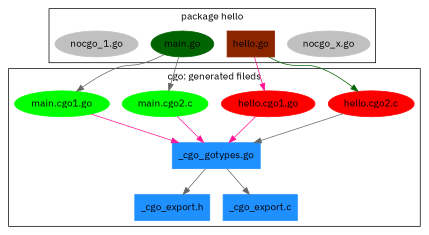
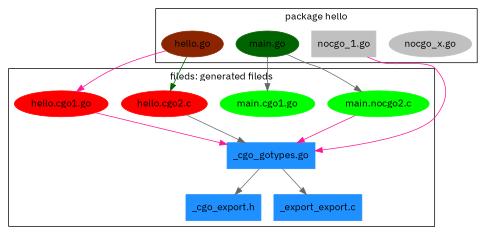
(97, 44) -> (344, 44)
(251, 44) -> (192, 44)
(214, 77) -> (222, 77)
(165, 104) -> (378, 104)
(131, 127) -> (440, 110)
(260, 208) -> (318, 208)
